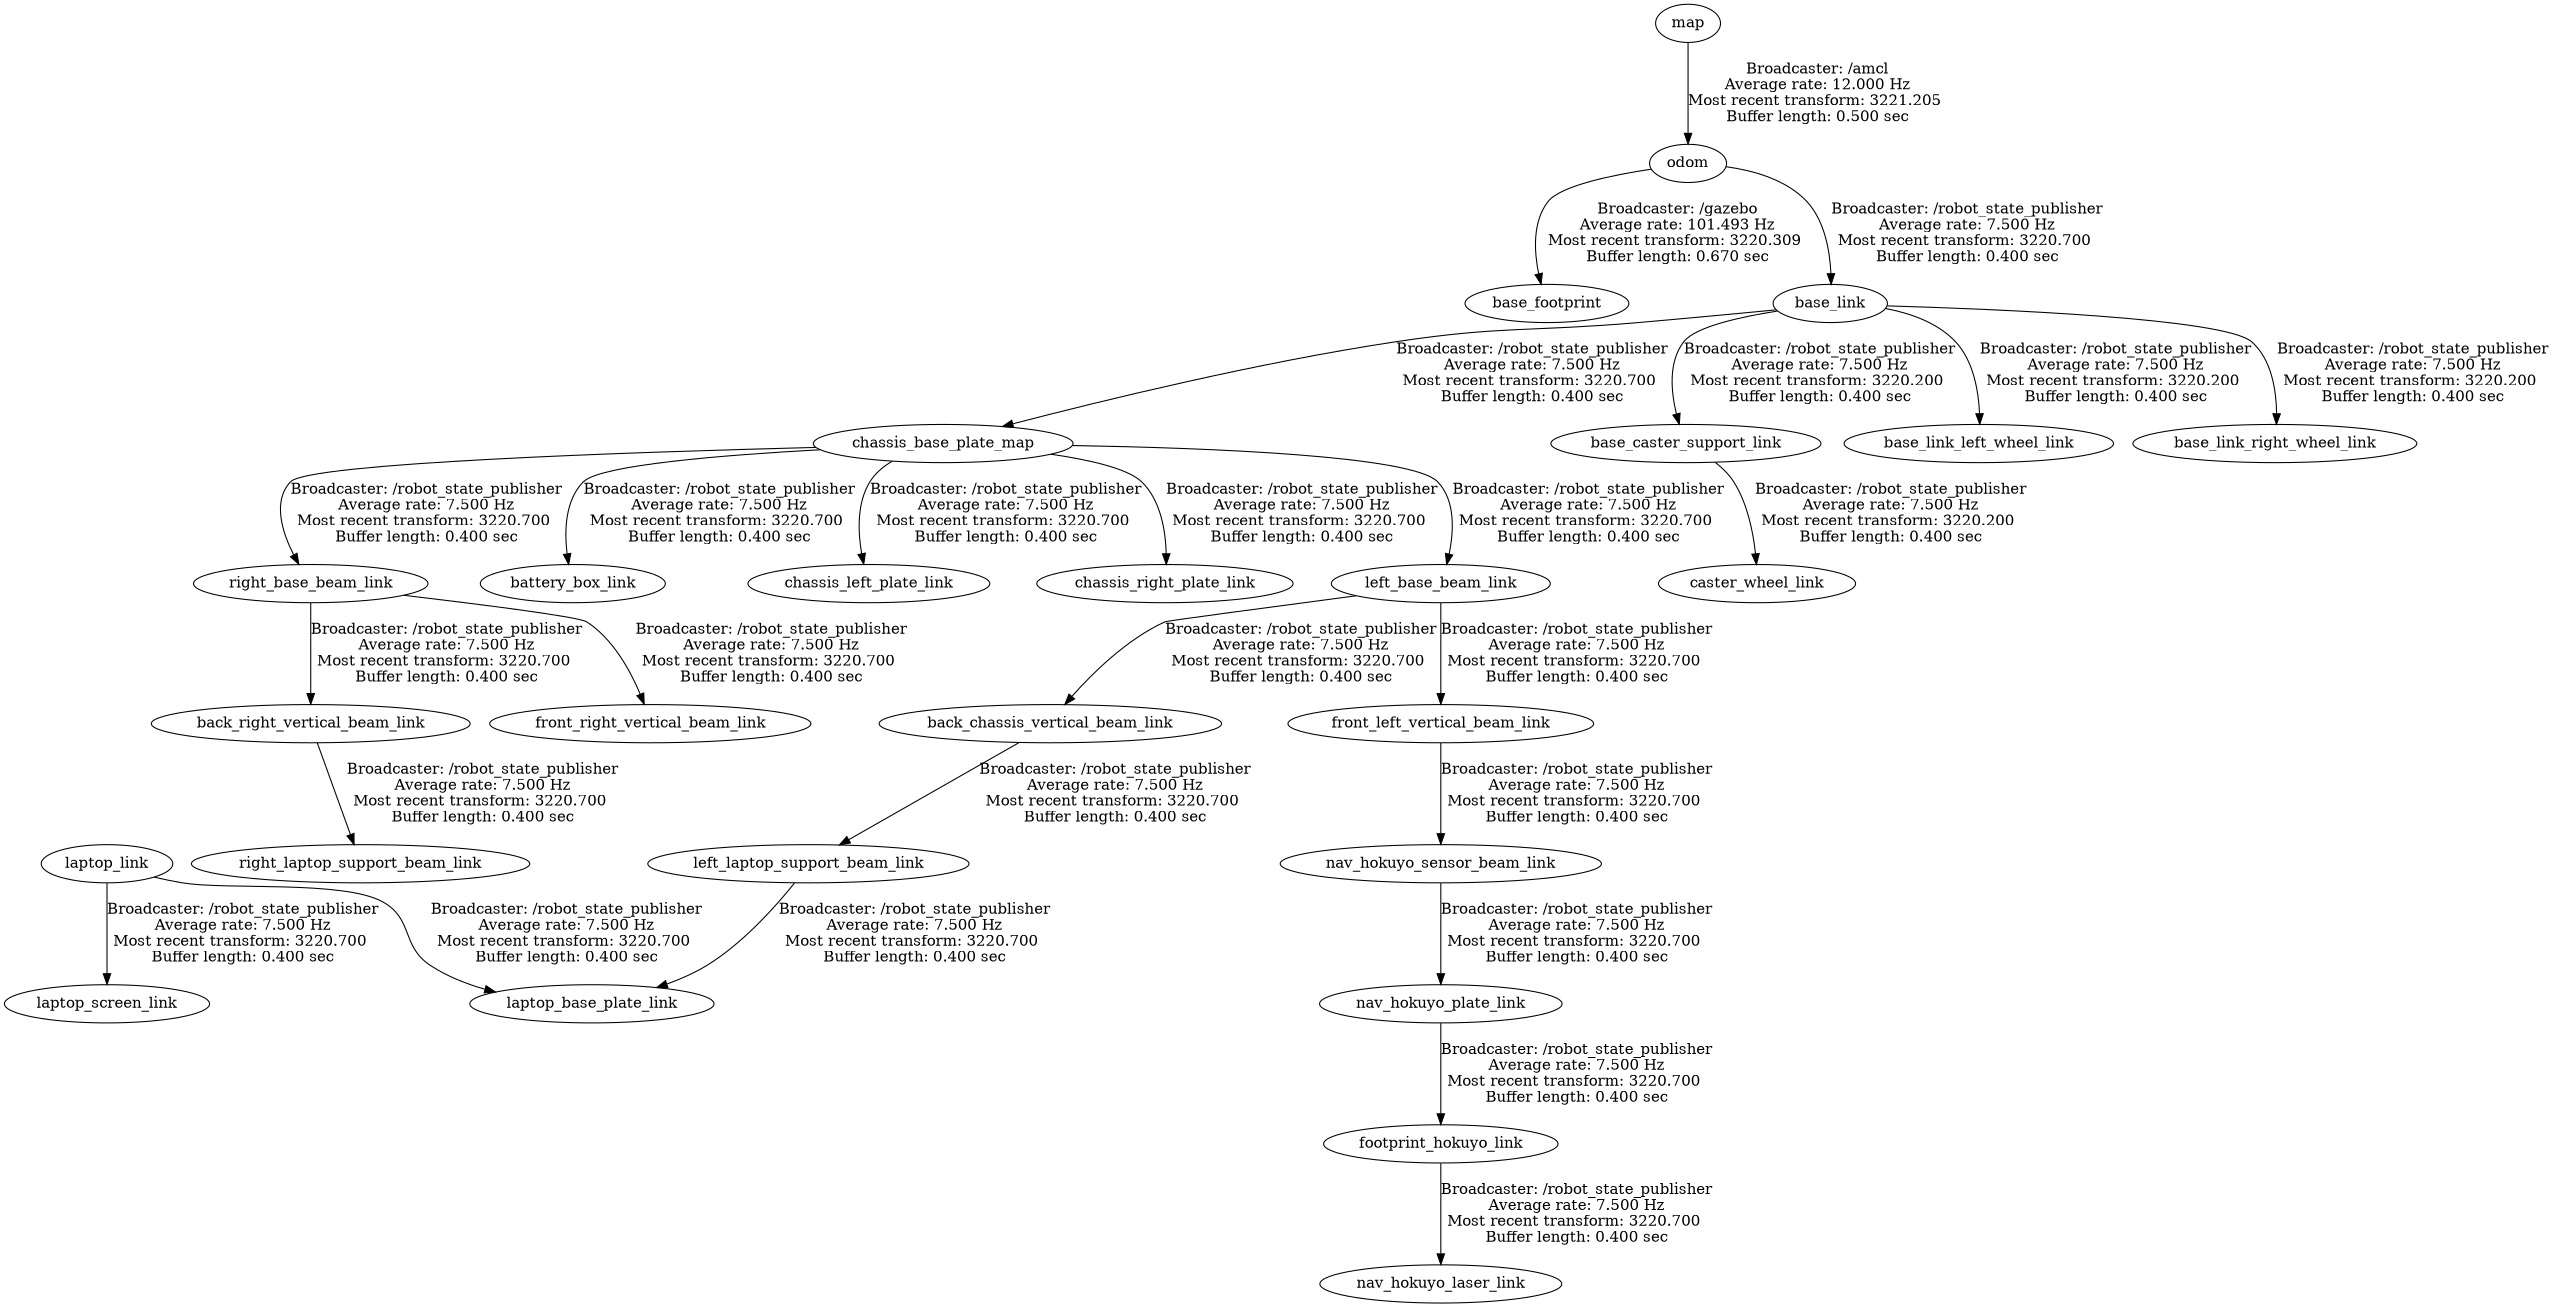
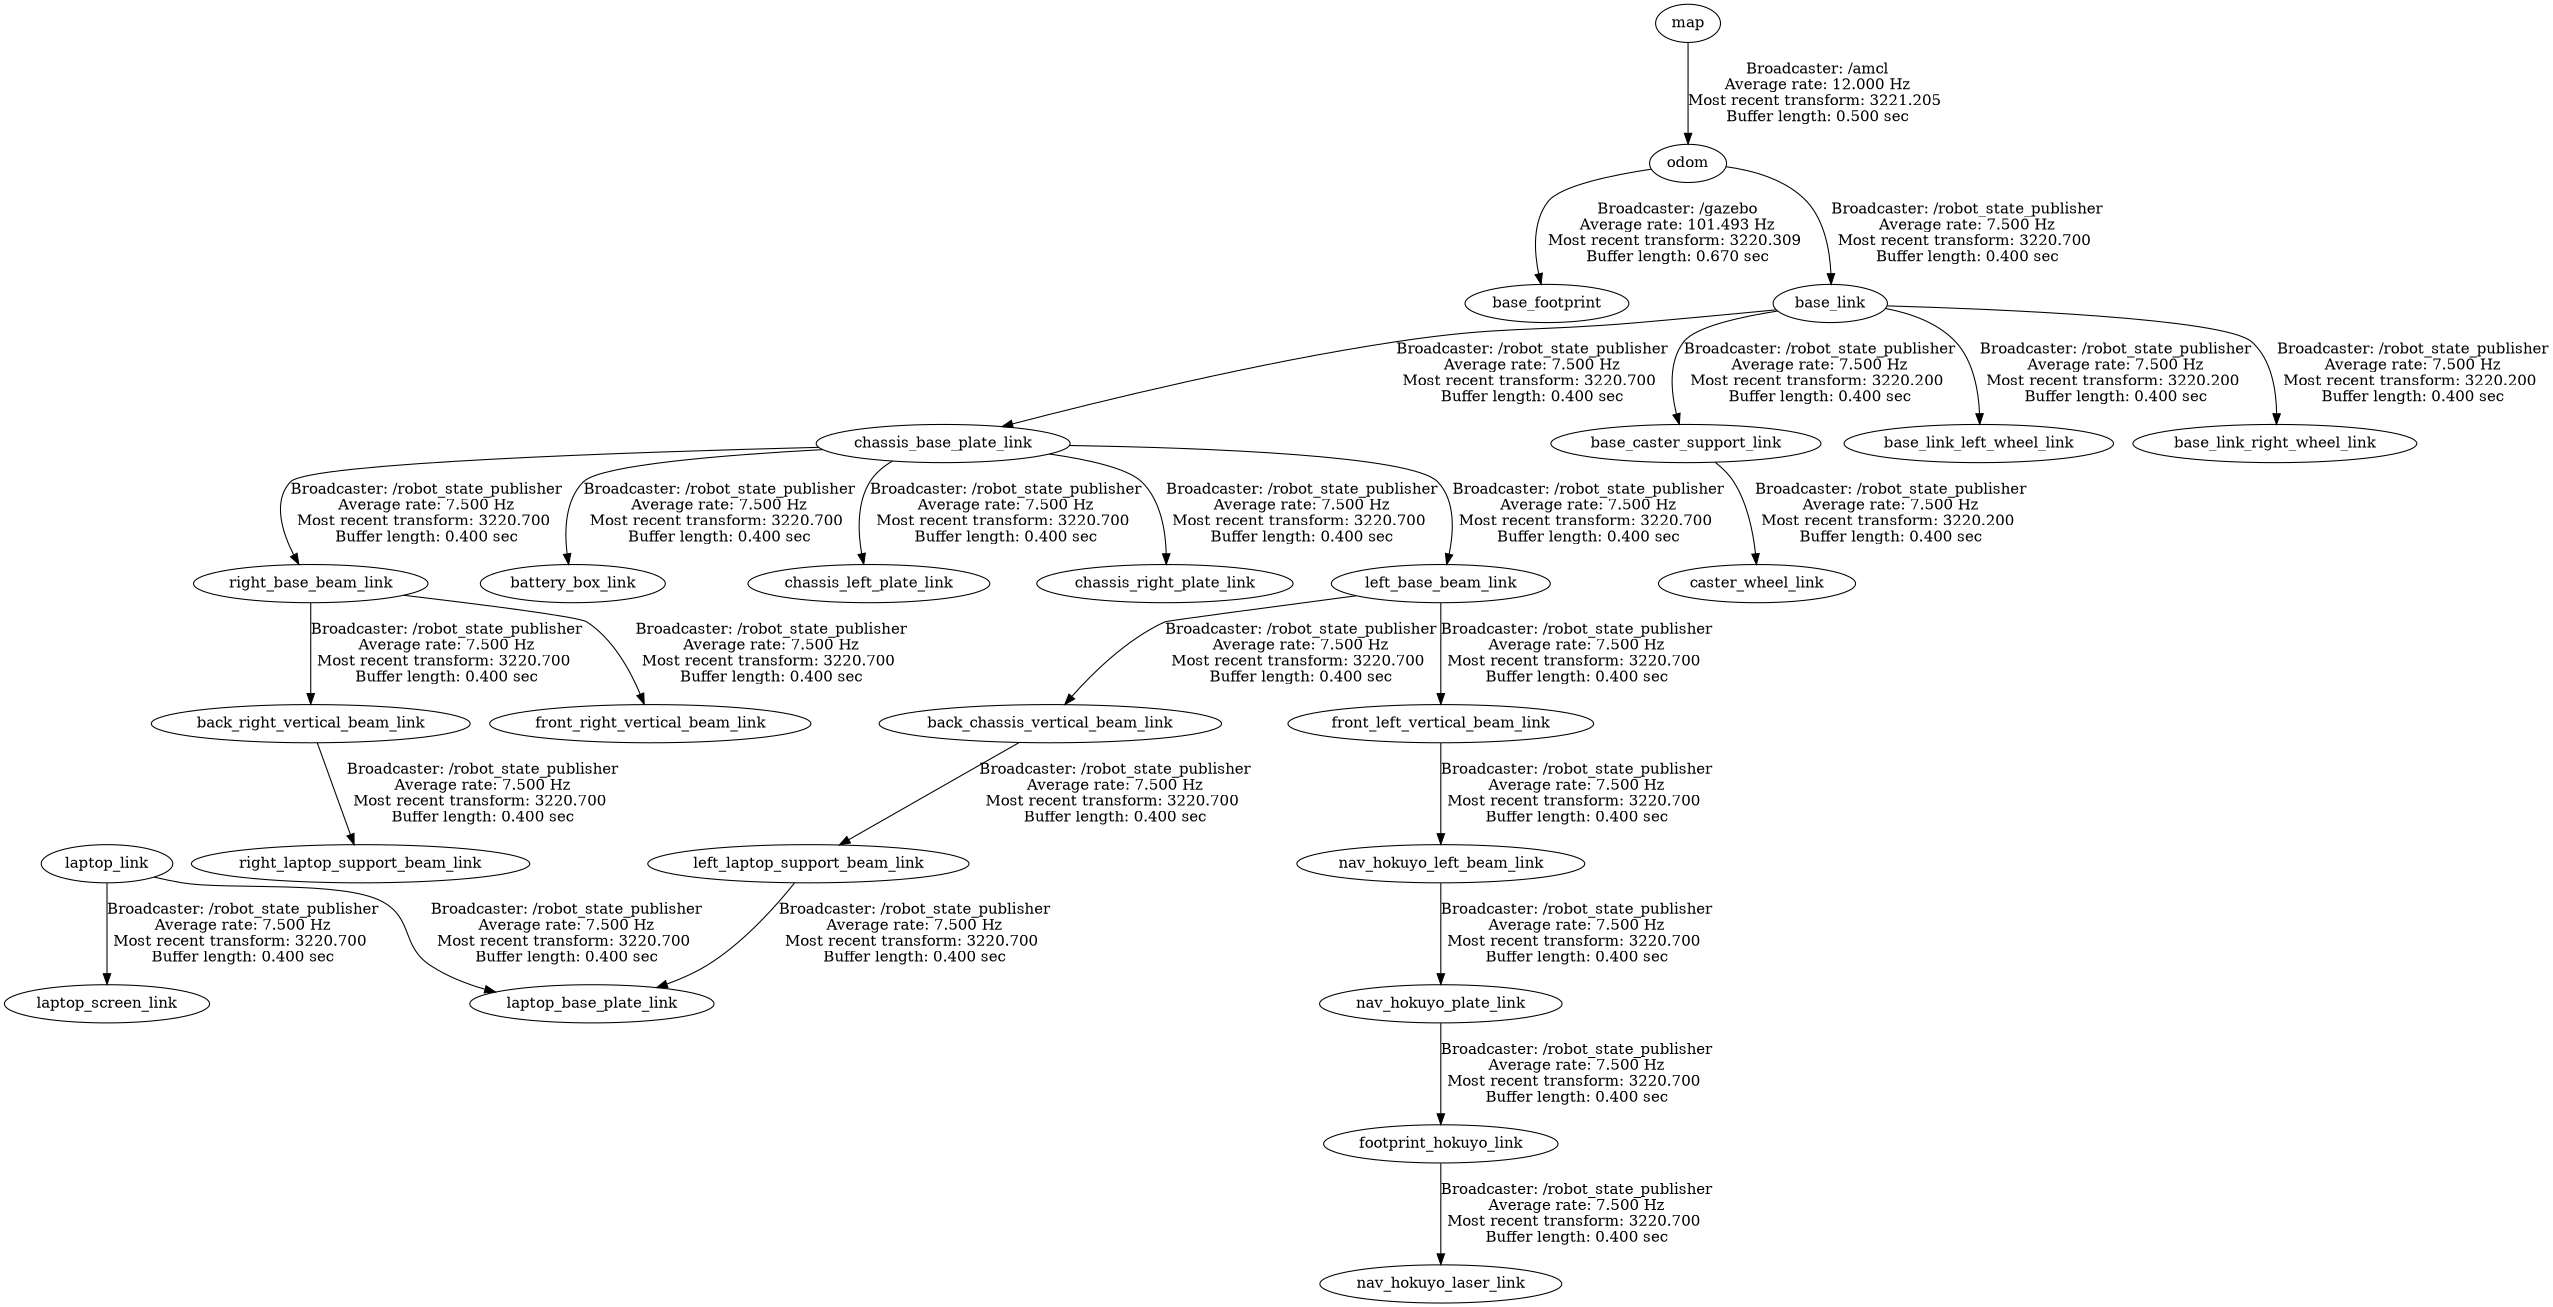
(943, 444) -> (943, 444)
(1441, 864) -> (1441, 864)
